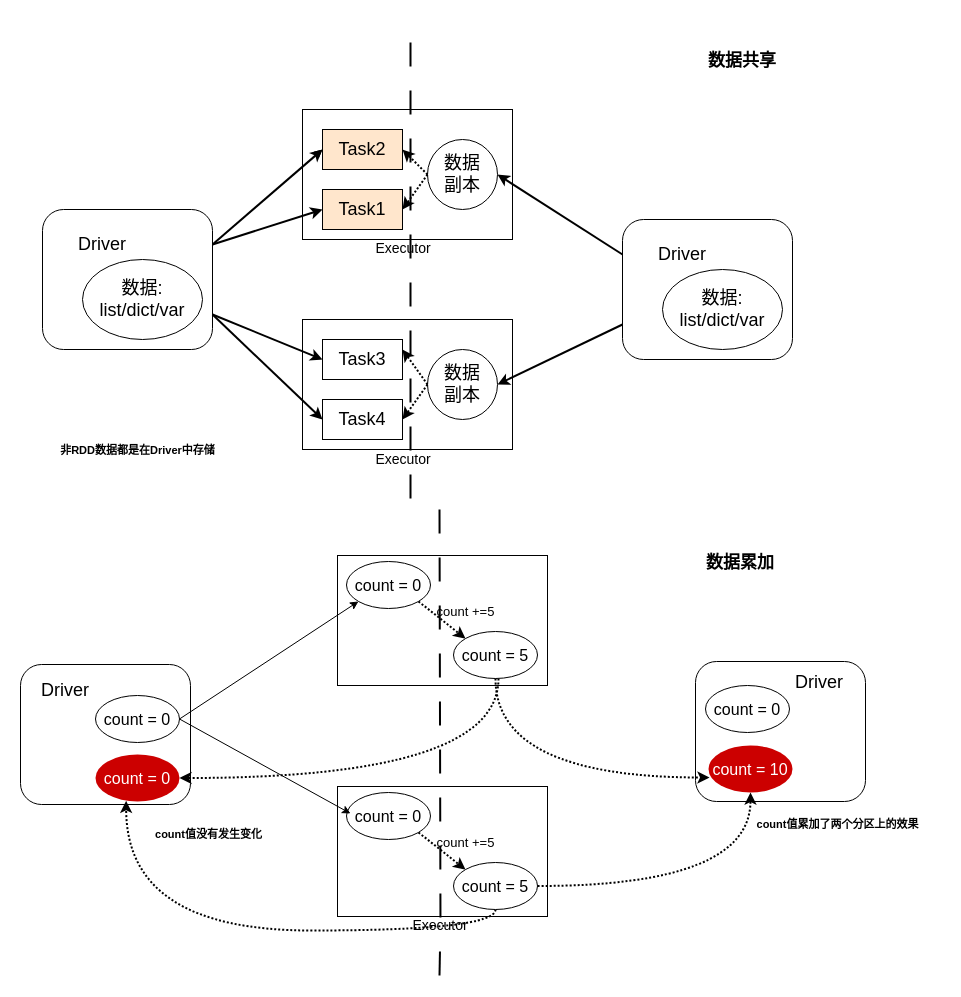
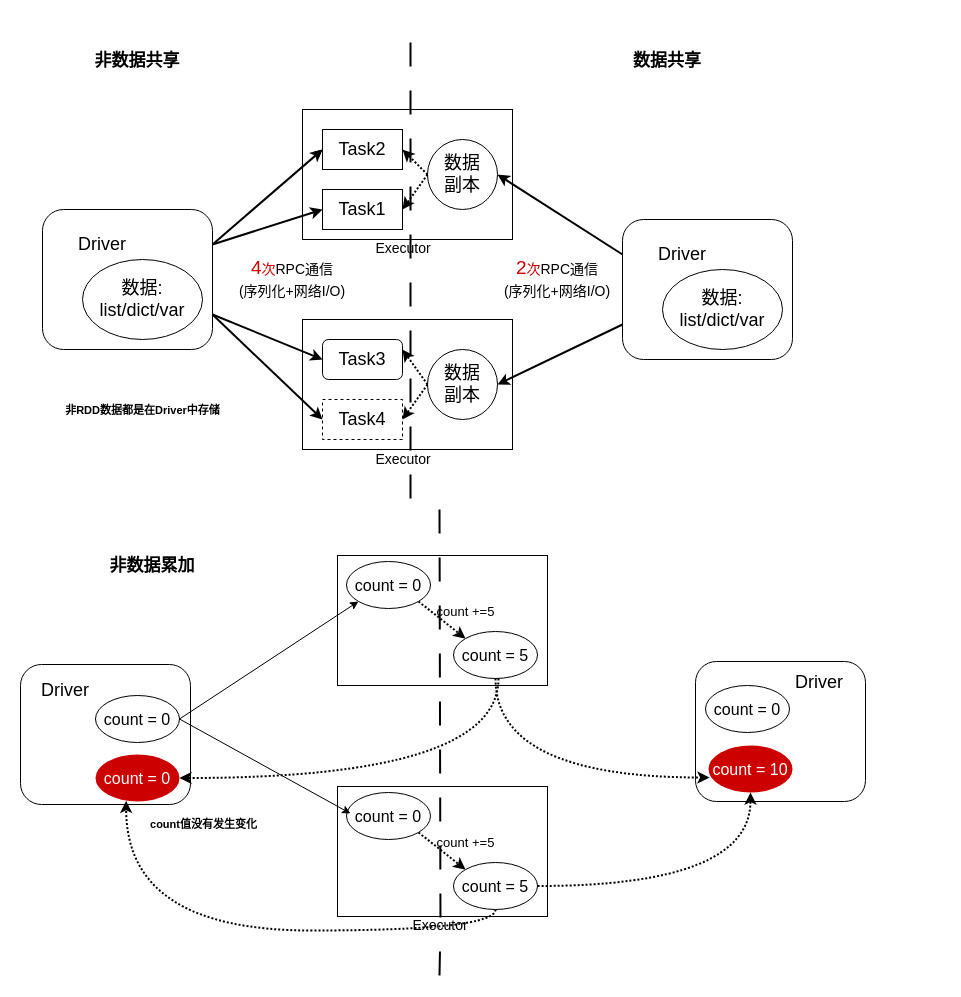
none -> (138, 62)
(743, 62) -> (668, 62)
(363, 150) -> (363, 150)
(363, 210) -> (363, 210)
none -> (293, 280)
none -> (558, 280)
(363, 360) -> (363, 360)
(363, 420) -> (363, 420)
(138, 451) -> (143, 411)
(741, 564) -> none
none -> (153, 567)
(838, 825) -> none
(209, 835) -> (204, 825)
